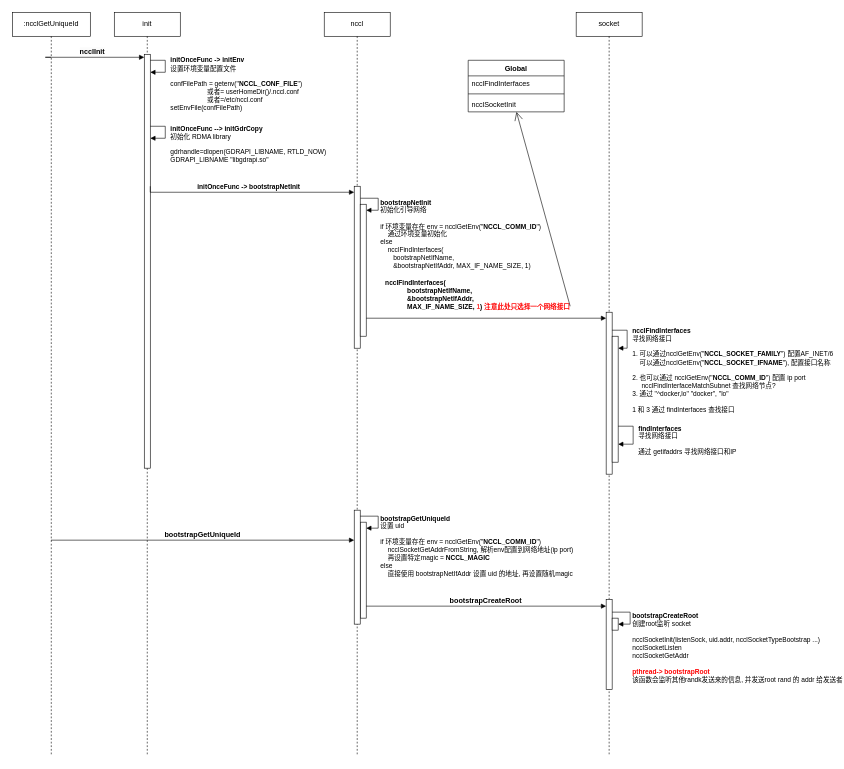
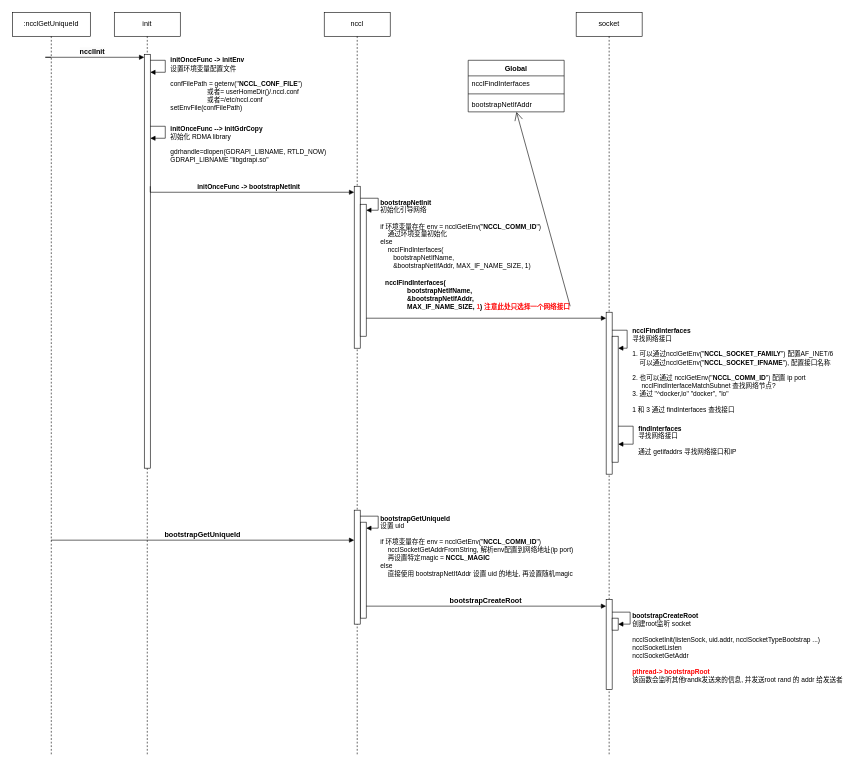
(498, 105) -> (508, 105)
